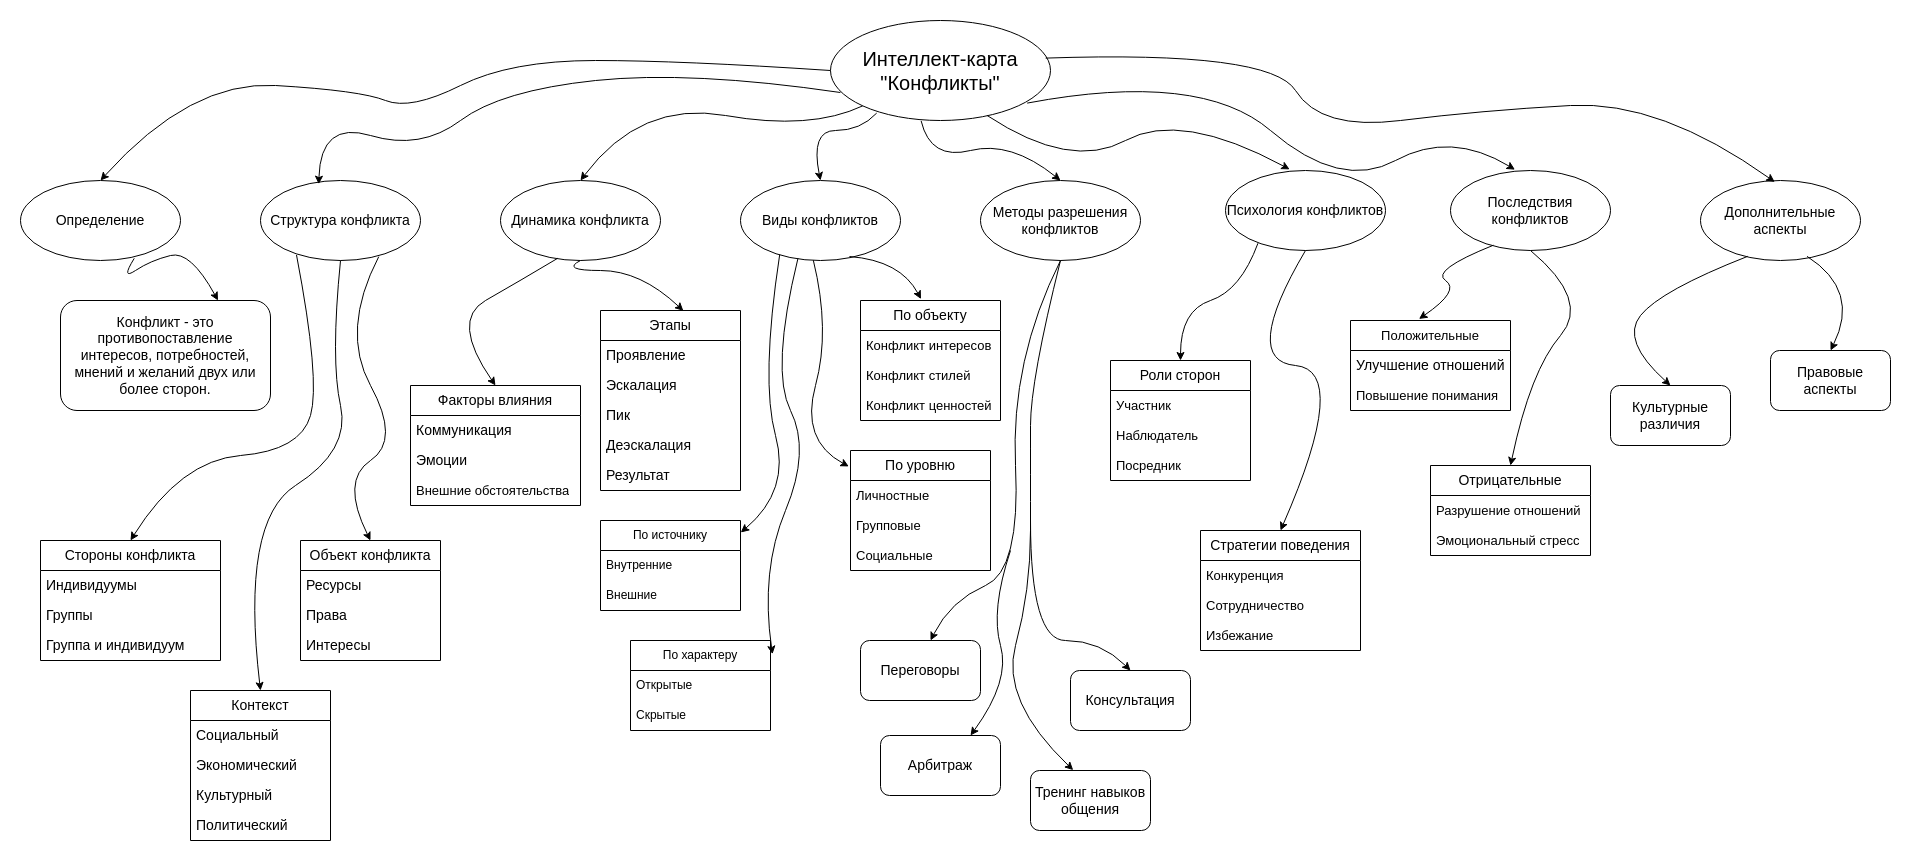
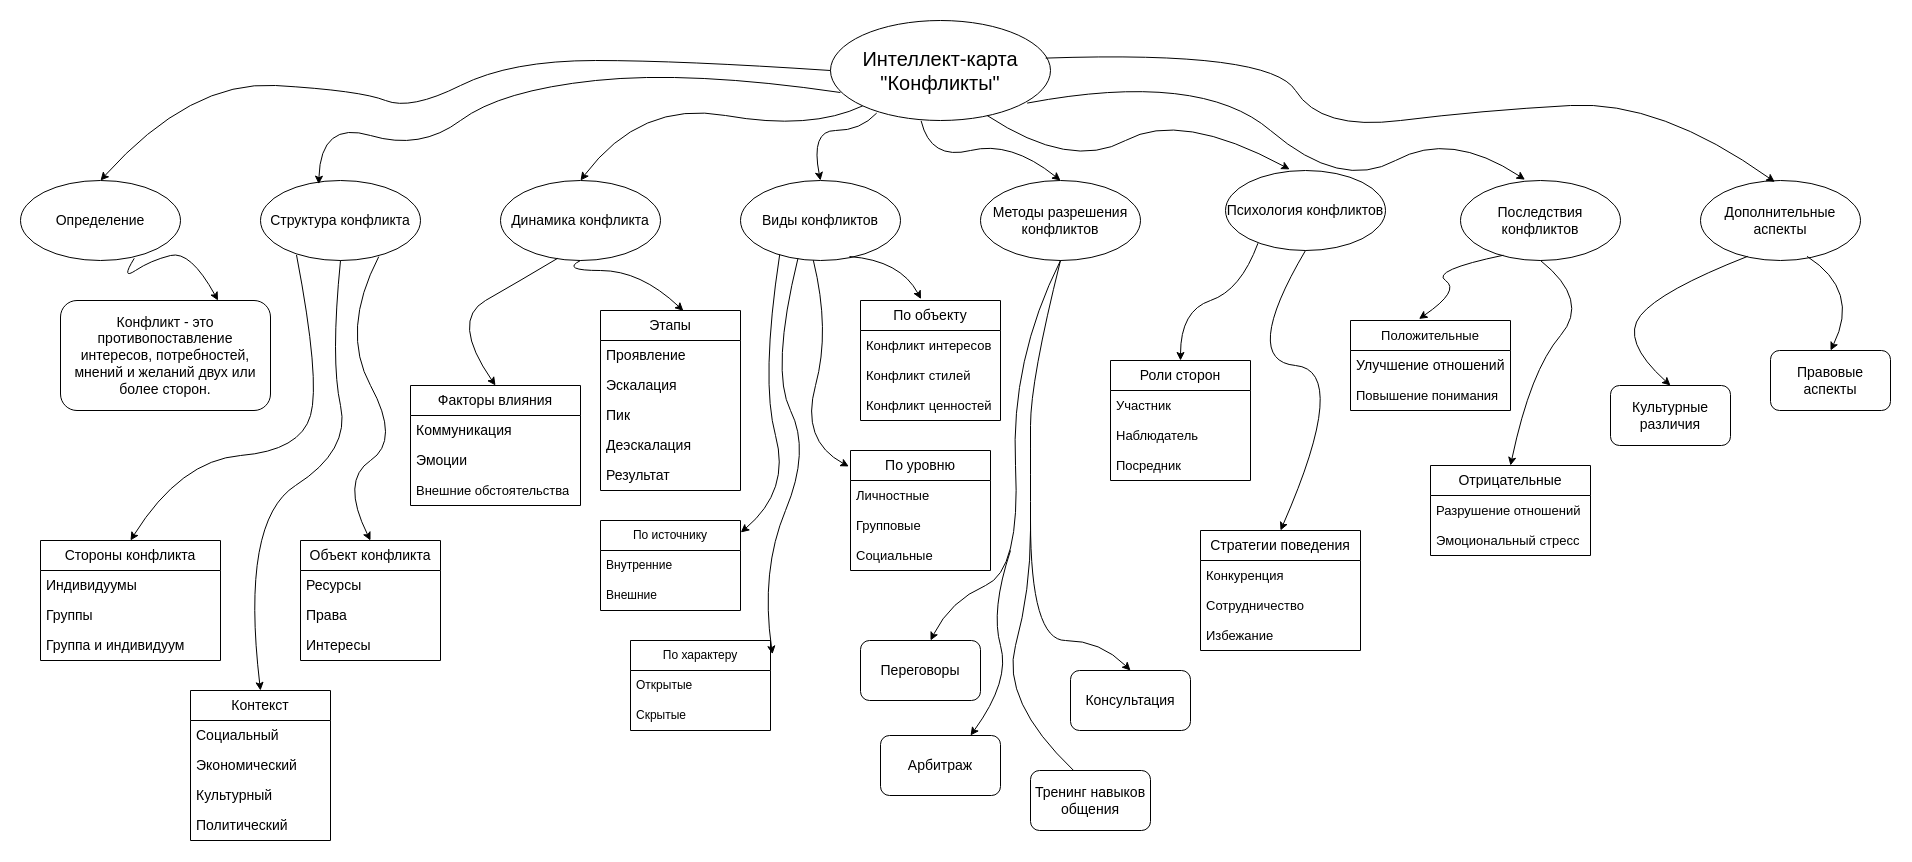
(1531, 211) -> (1541, 221)
(1067, 764) -> (1070, 767)
